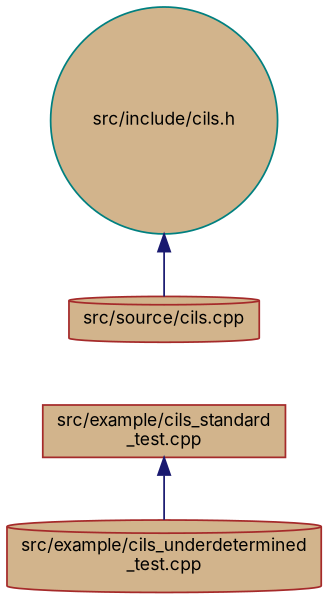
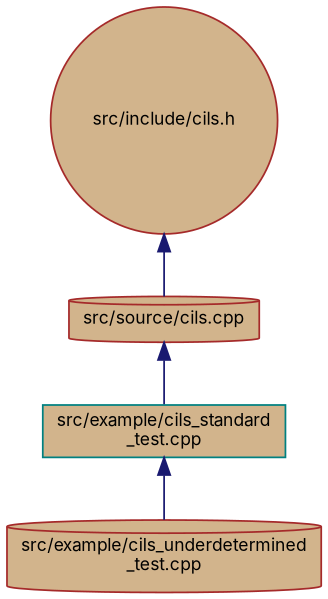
(164, 120) -> (164, 120)
none -> (164, 382)
(164, 431) -> (164, 431)
